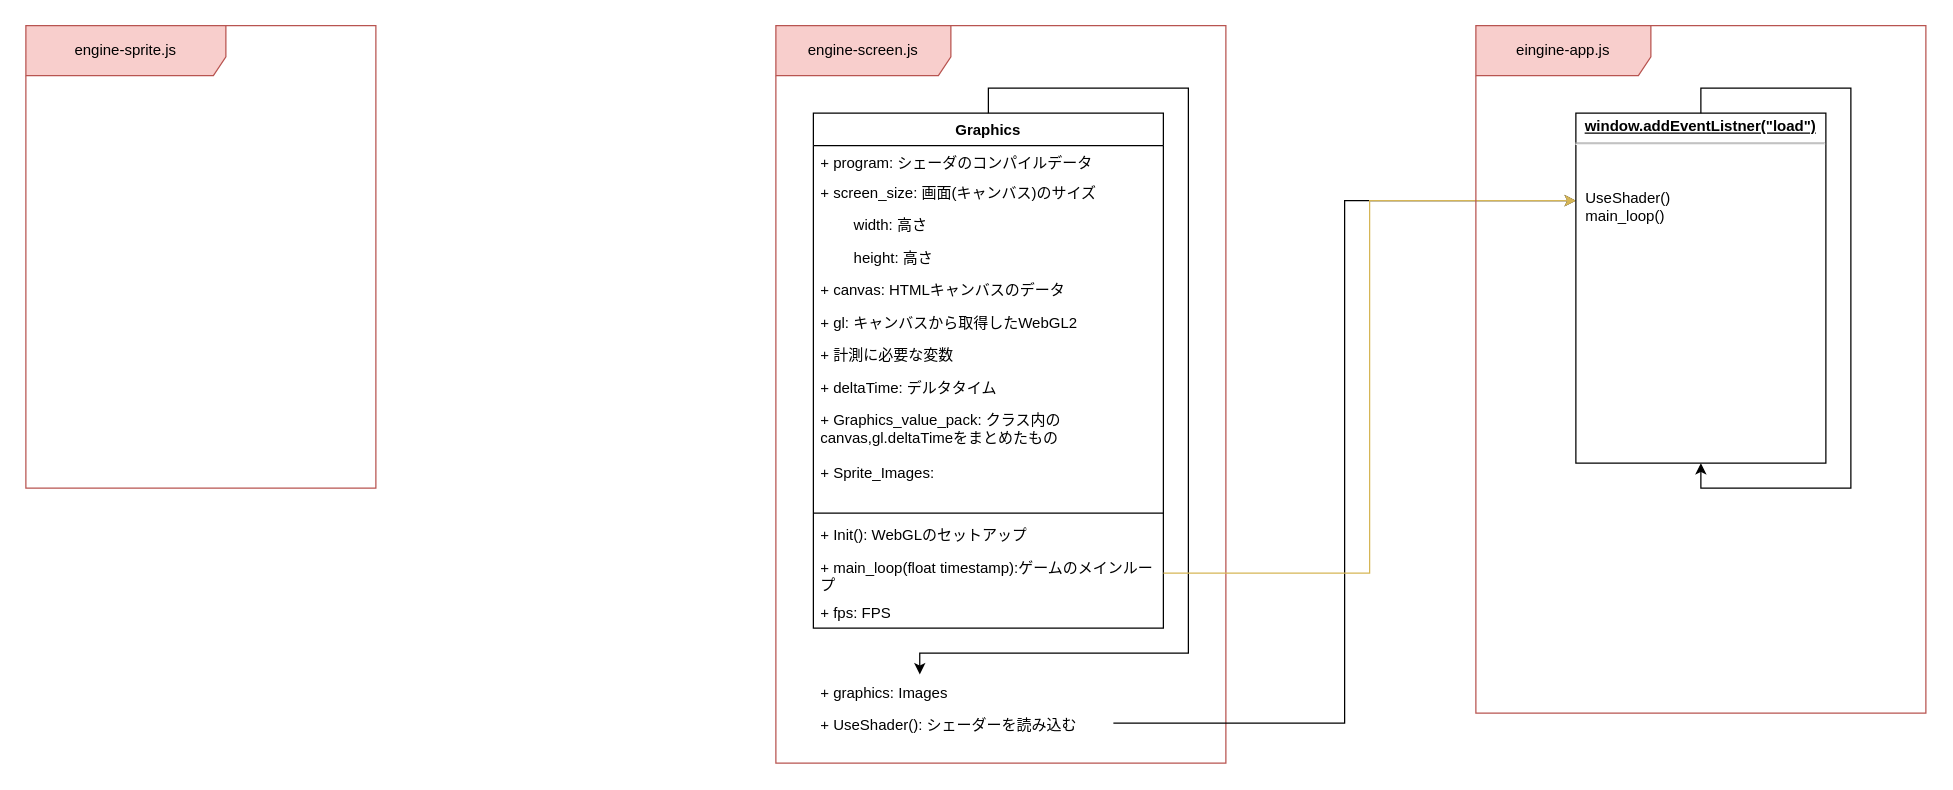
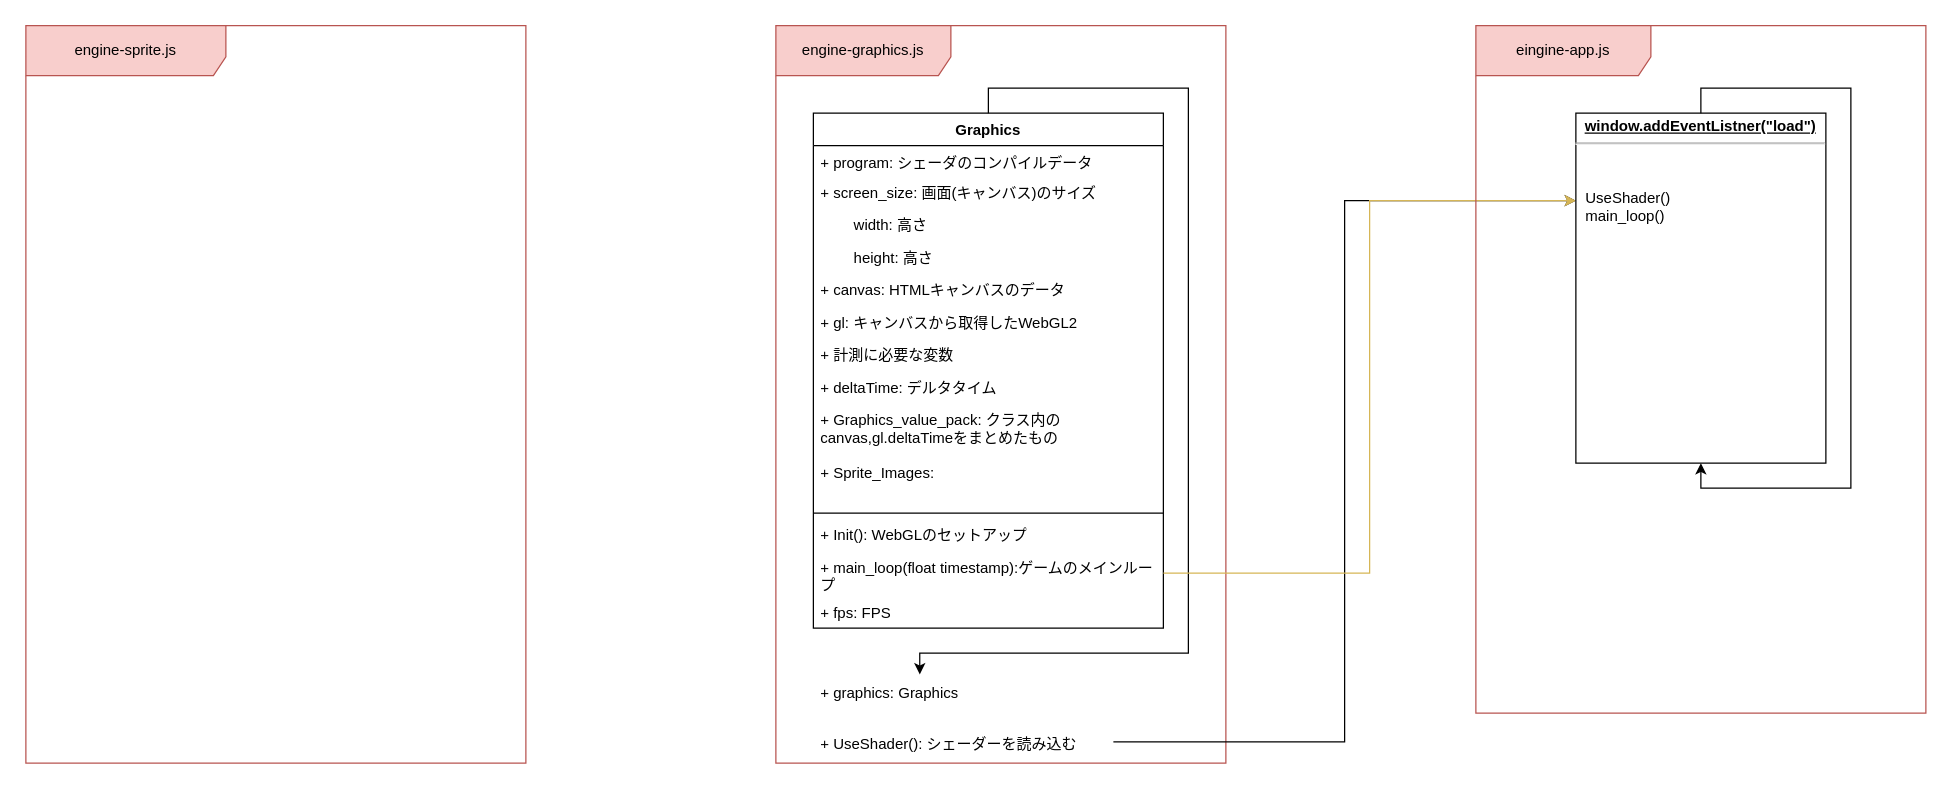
(863, 51) -> (863, 51)
(201, 257) -> (276, 394)
(888, 693) -> (895, 693)
(963, 723) -> (963, 742)
